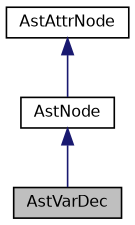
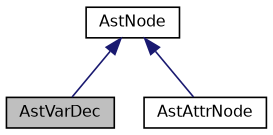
(68, 76) -> (174, 74)
